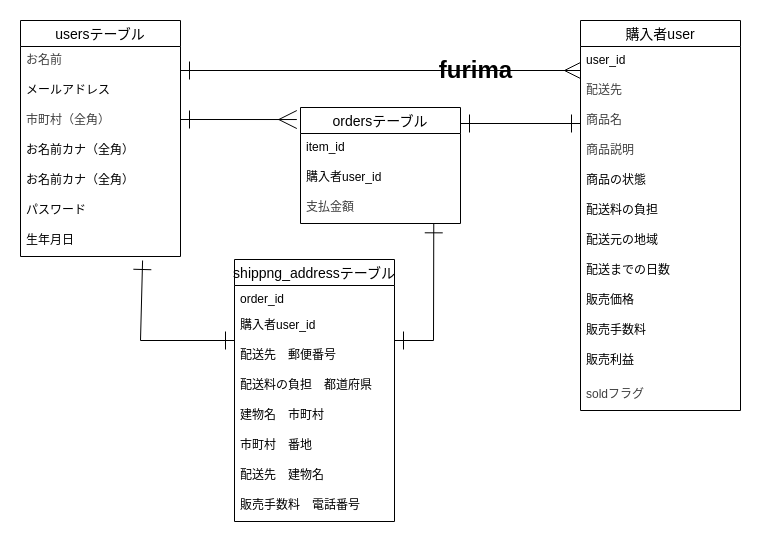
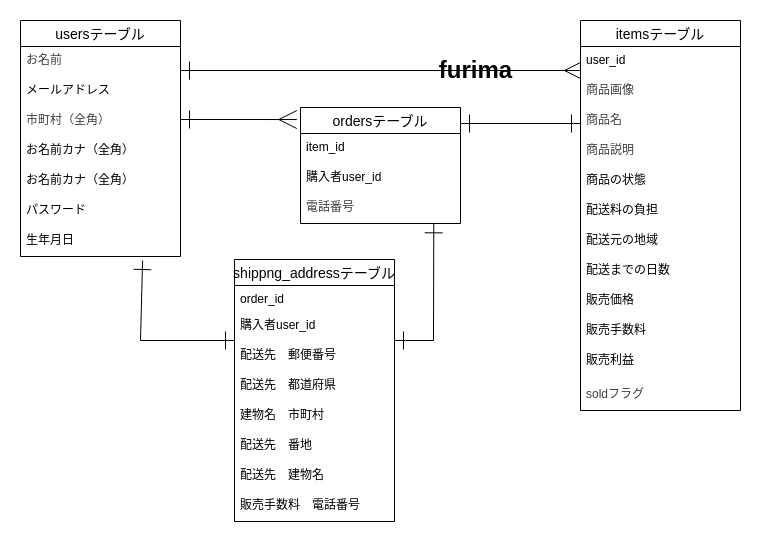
(660, 34) -> (660, 34)
(605, 91) -> (611, 91)
(331, 208) -> (331, 208)
(307, 386) -> (289, 386)
(277, 446) -> (277, 446)
